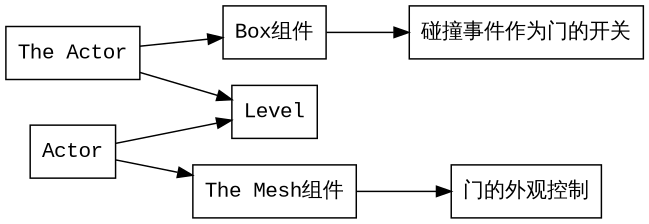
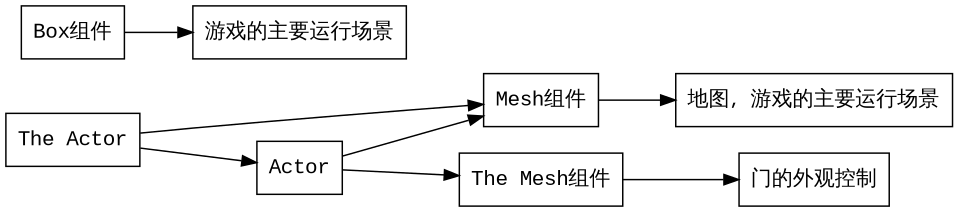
(526, 32) -> (300, 32)
(174, 43) -> (191, 154)
none -> (814, 100)
(275, 112) -> (541, 100)
